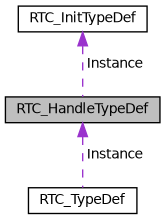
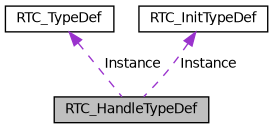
(83, 162) -> (100, 70)
